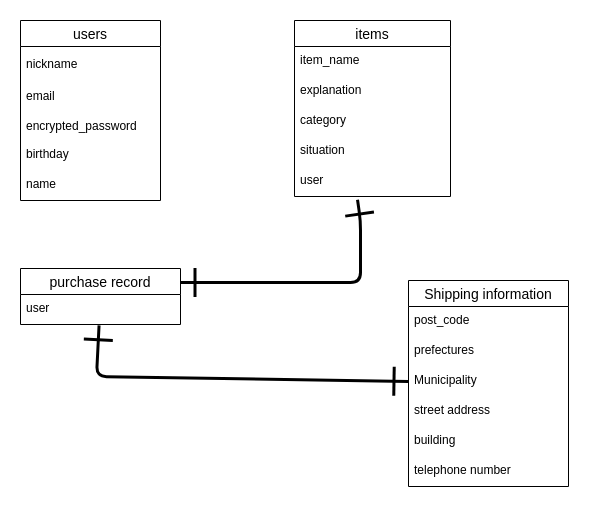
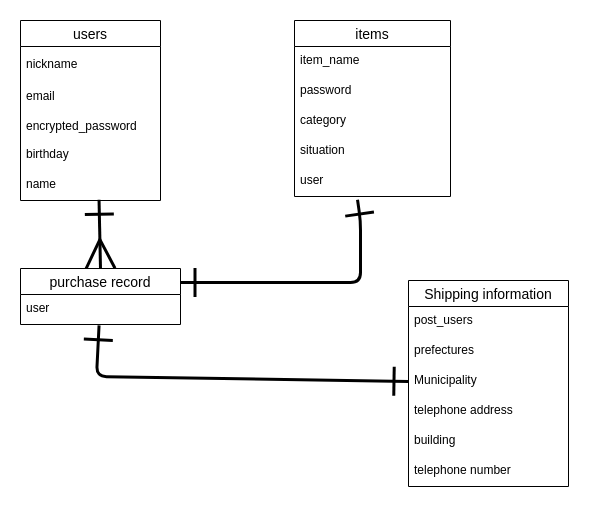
(334, 90) -> (327, 90)
none -> (100, 235)
(444, 320) -> (448, 320)
(459, 410) -> (468, 410)
